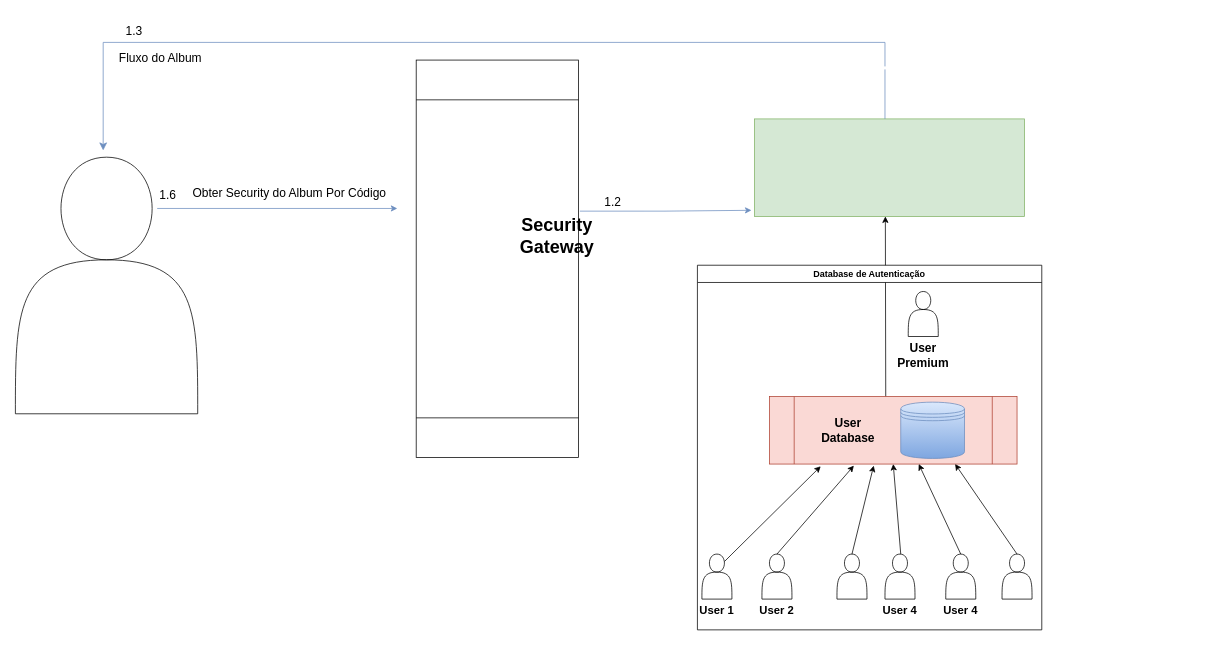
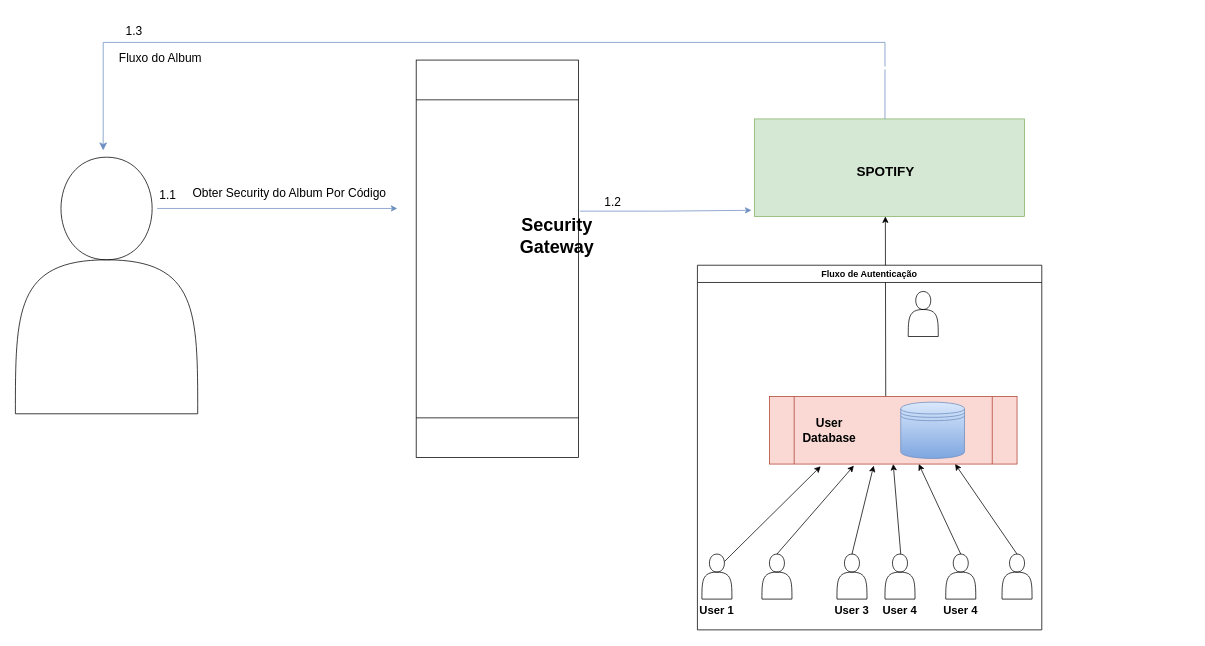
none -> (885, 171)
(168, 195) -> (168, 195)
(869, 274) -> (869, 274)
(923, 355) -> none
(848, 430) -> (829, 430)
(777, 610) -> none
none -> (852, 610)
